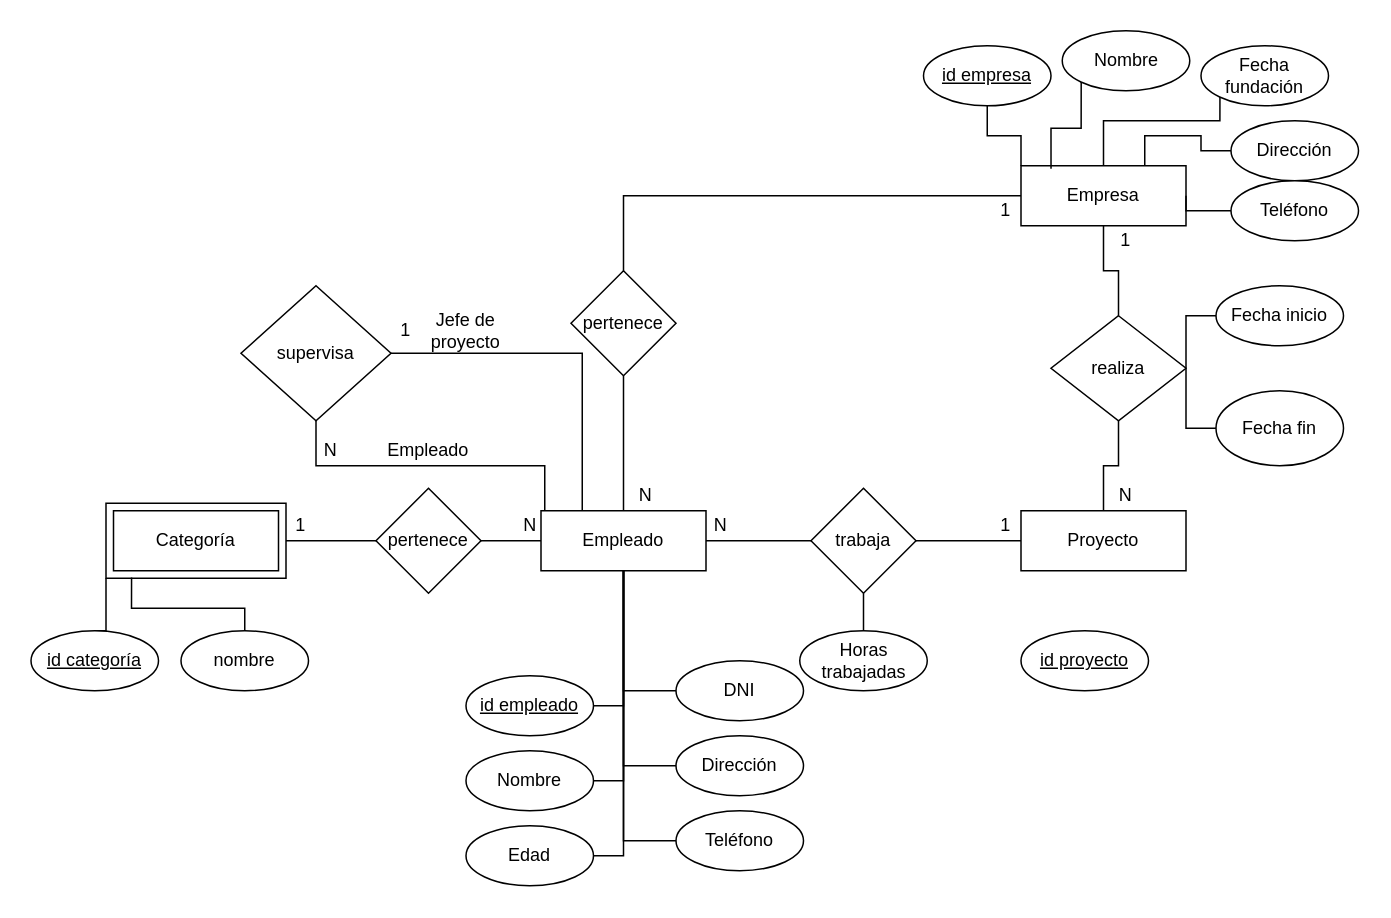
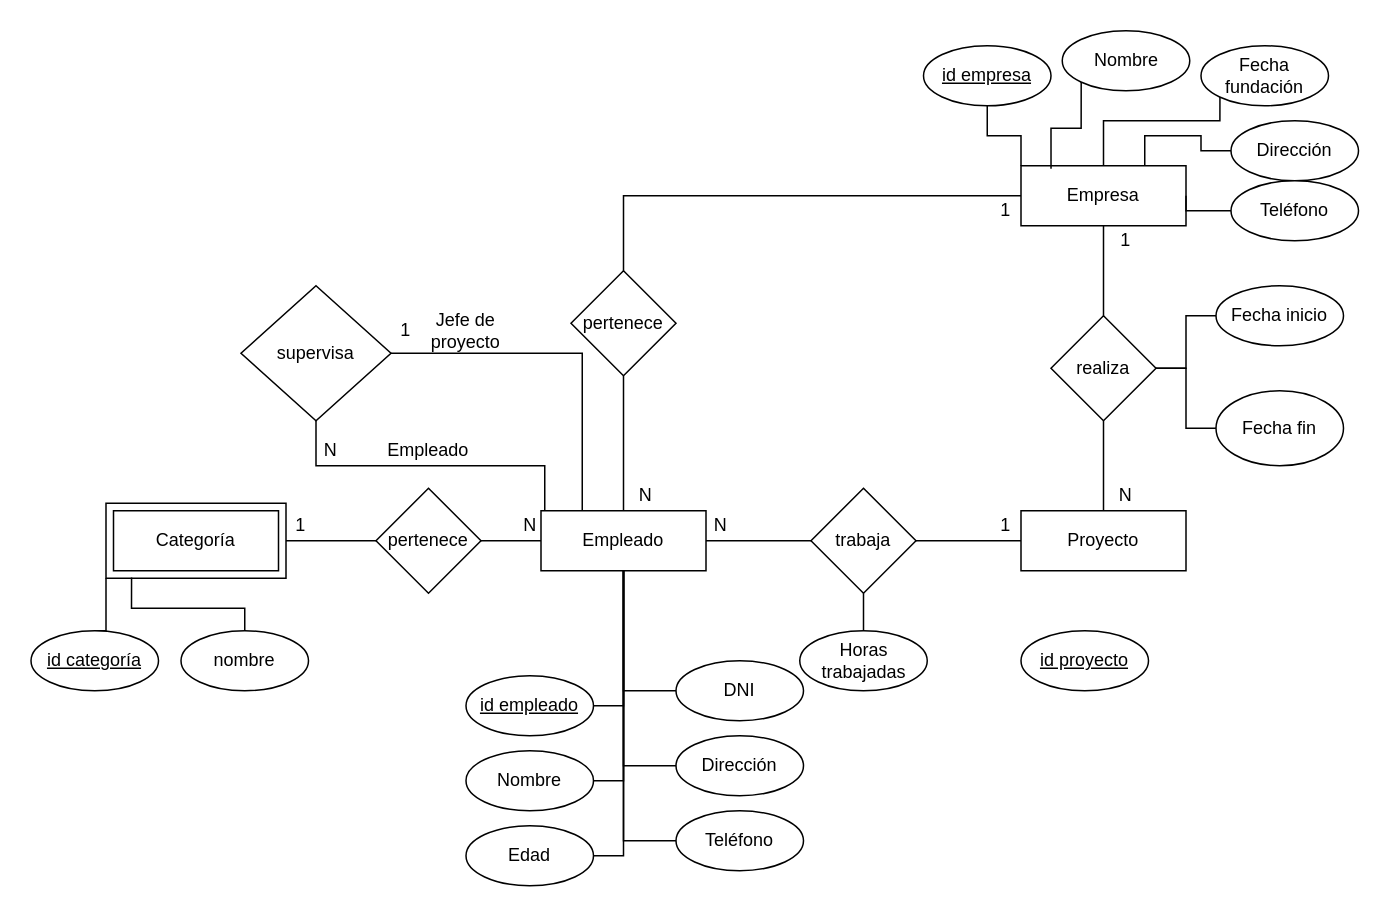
(1118, 368) -> (1103, 368)
